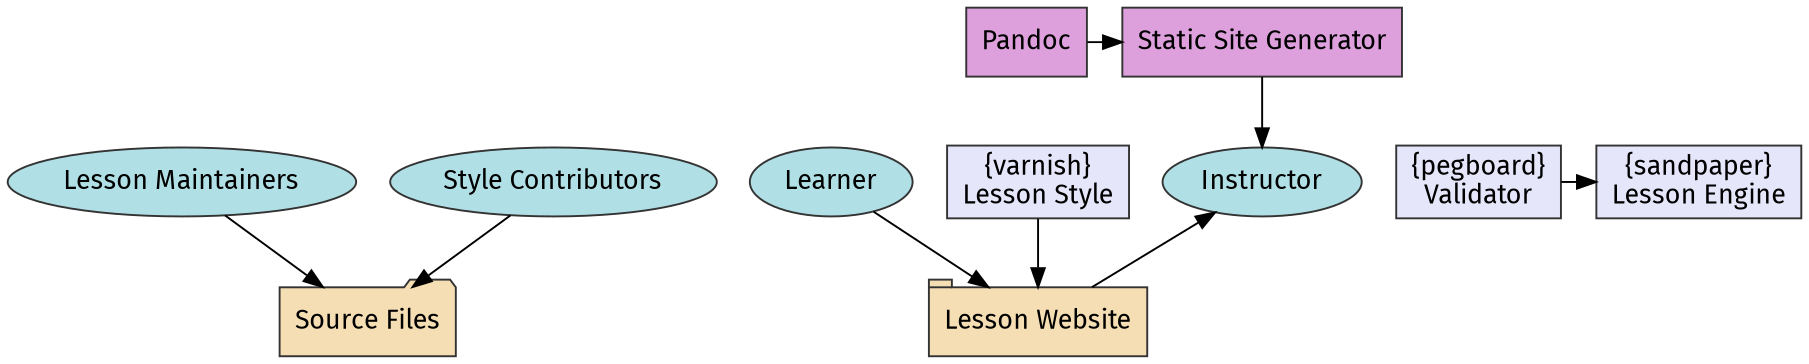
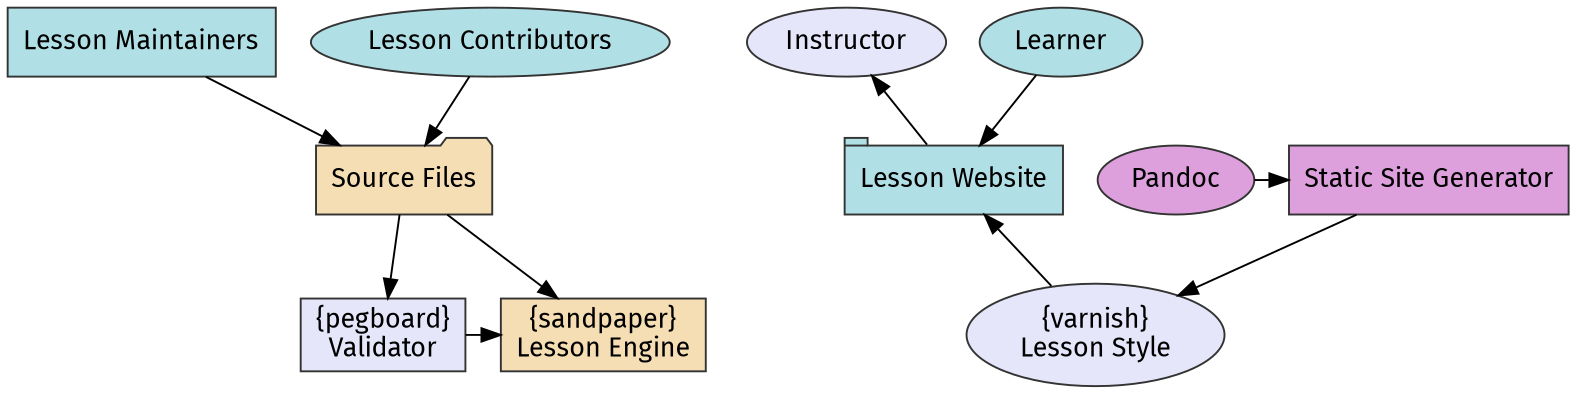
(1027, 42) -> (1176, 180)
(1262, 103) -> (1276, 251)
(182, 182) -> (142, 42)
(553, 182) -> (490, 42)
(1038, 182) -> (1096, 335)
(1262, 182) -> (847, 42)
(1699, 182) -> (603, 335)
none -> (395, 247)
none -> (495, 251)
(1038, 322) -> (954, 180)
